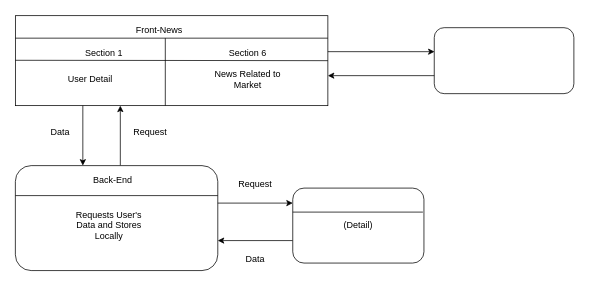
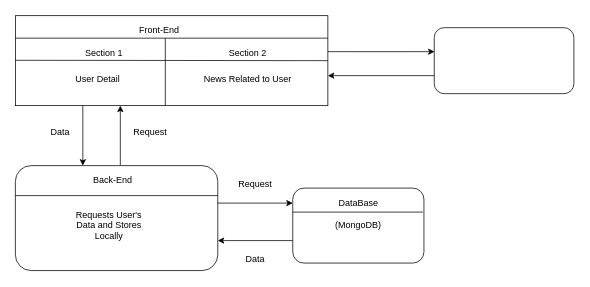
(159, 30) -> (159, 30)
(248, 53) -> (248, 53)
(90, 79) -> (98, 79)
(248, 79) -> (248, 79)
none -> (359, 203)
(359, 225) -> (359, 225)
